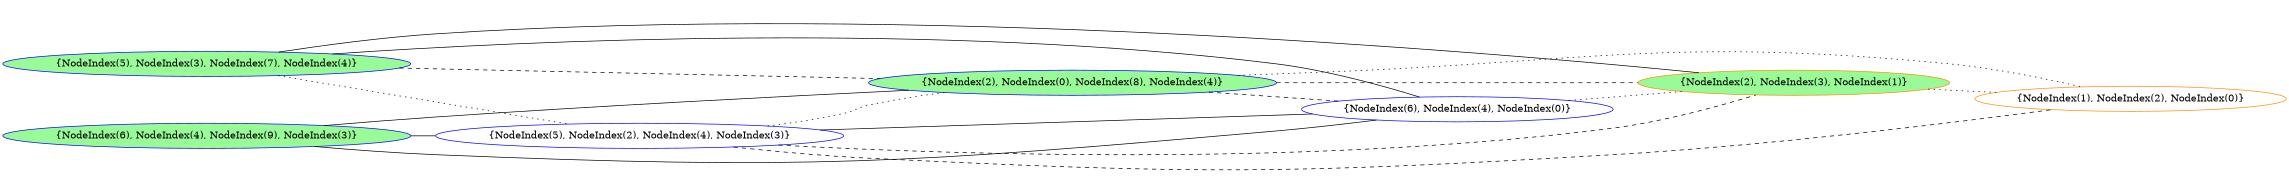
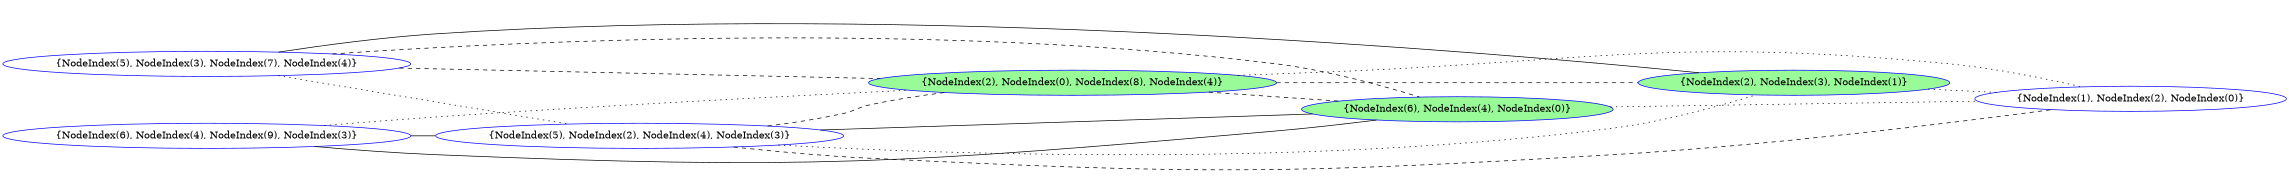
(878, 39) -> (878, 39)
(207, 64) -> (207, 64)
(1794, 83) -> (1794, 83)
(1626, 96) -> (1794, 104)
(2131, 99) -> (2131, 99)
(616, 106) -> (616, 106)
(856, 109) -> (856, 109)
(1457, 109) -> (1457, 109)
(207, 136) -> (207, 136)
(1270, 153) -> (1270, 153)
